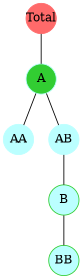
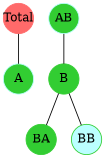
(53, 109) -> none
(18, 139) -> none
none -> (41, 139)
(64, 139) -> (64, 18)
(64, 200) -> (64, 79)
